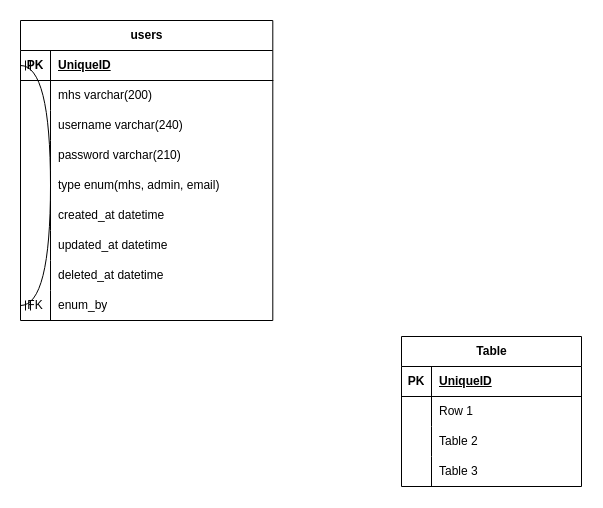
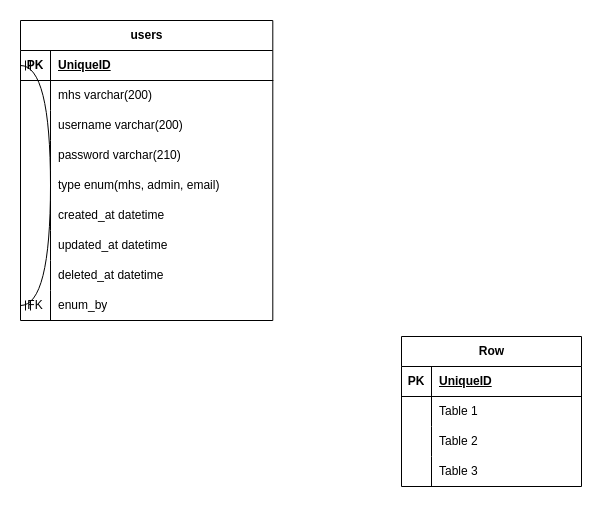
(128, 126) -> (128, 126)
(492, 352) -> (492, 352)
(455, 412) -> (460, 412)
